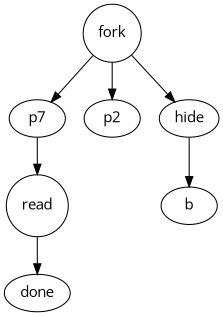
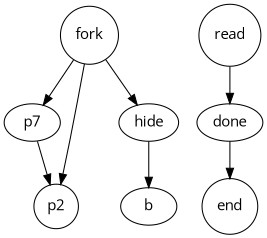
(112, 118) -> (56, 206)
(37, 151) -> (42, 158)
none -> (230, 206)
